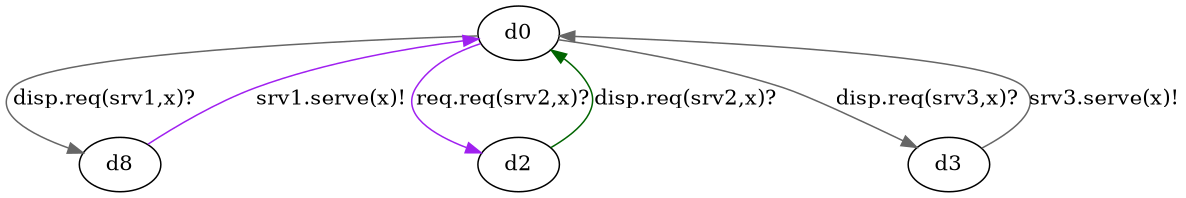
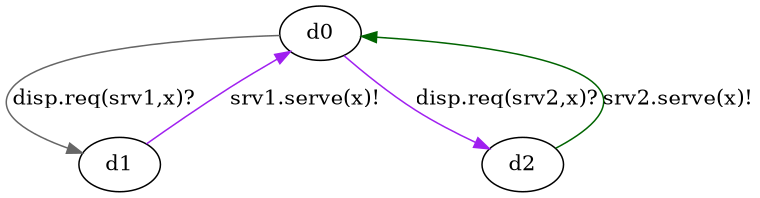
(503, 99) -> (507, 99)
(685, 99) -> (678, 99)
(120, 165) -> (120, 165)
(949, 165) -> none
